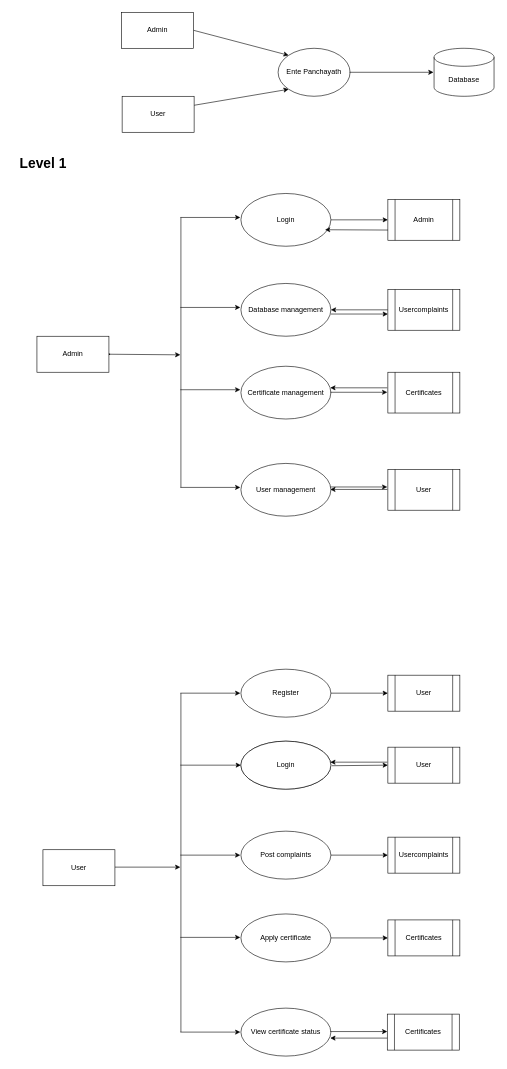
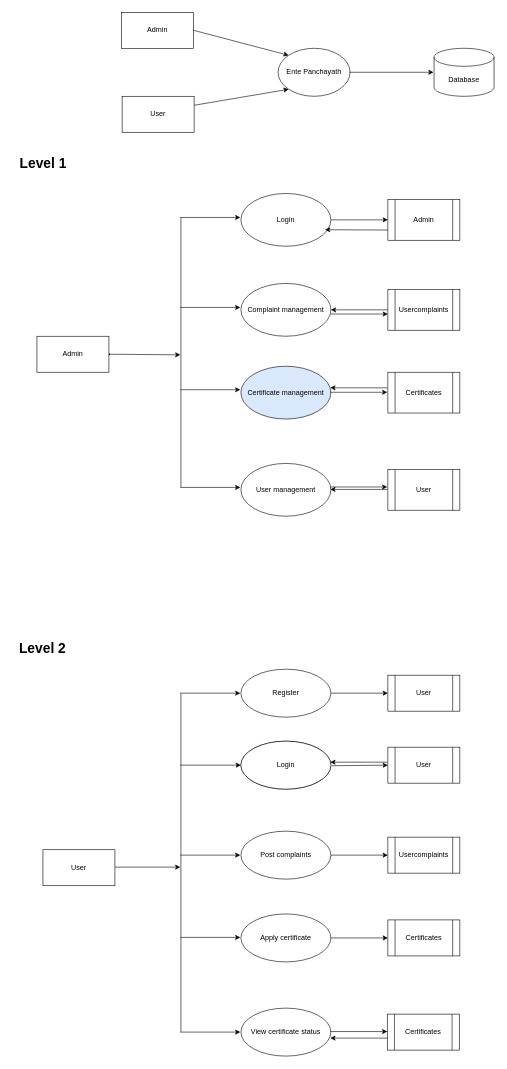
(286, 310) -> (286, 310)
(286, 393) -> (286, 393)
none -> (42, 648)
